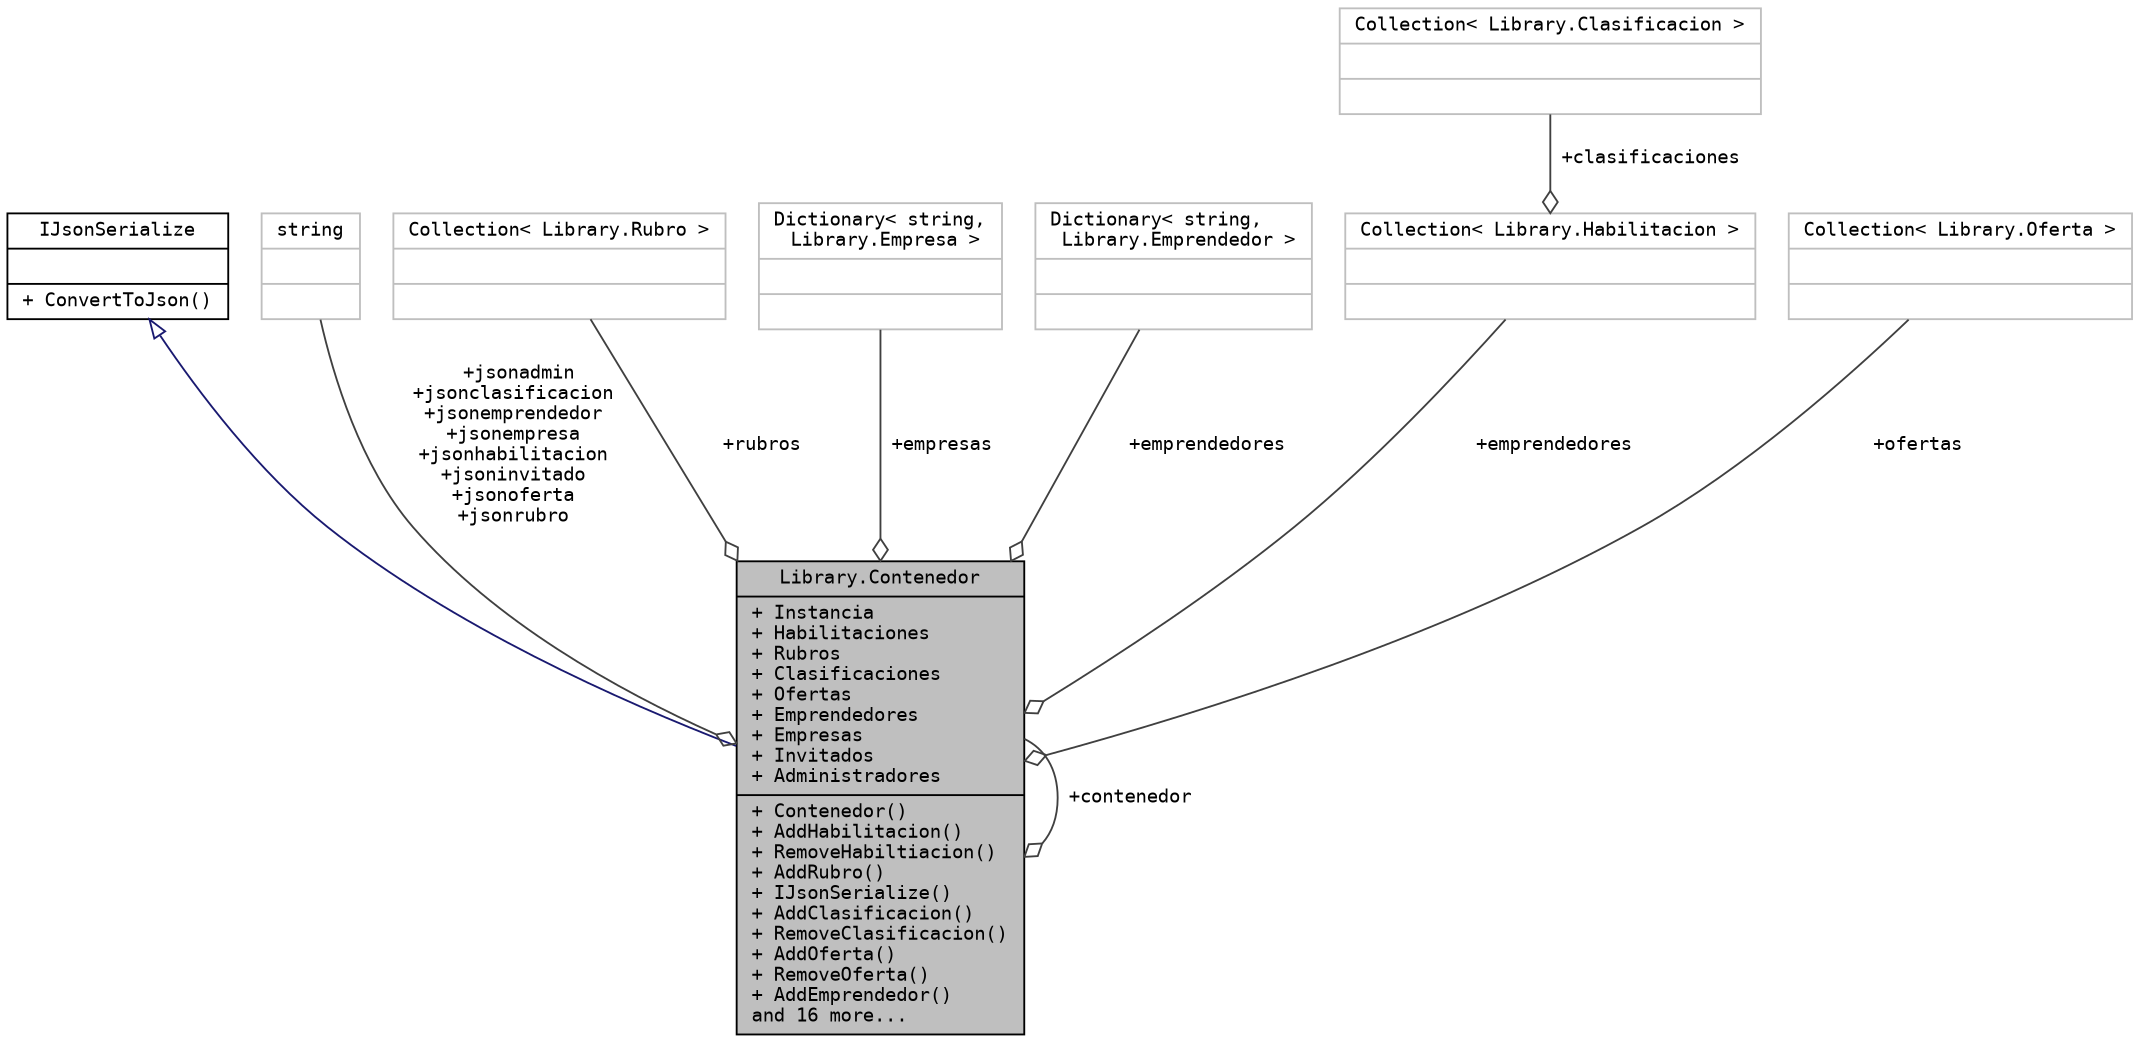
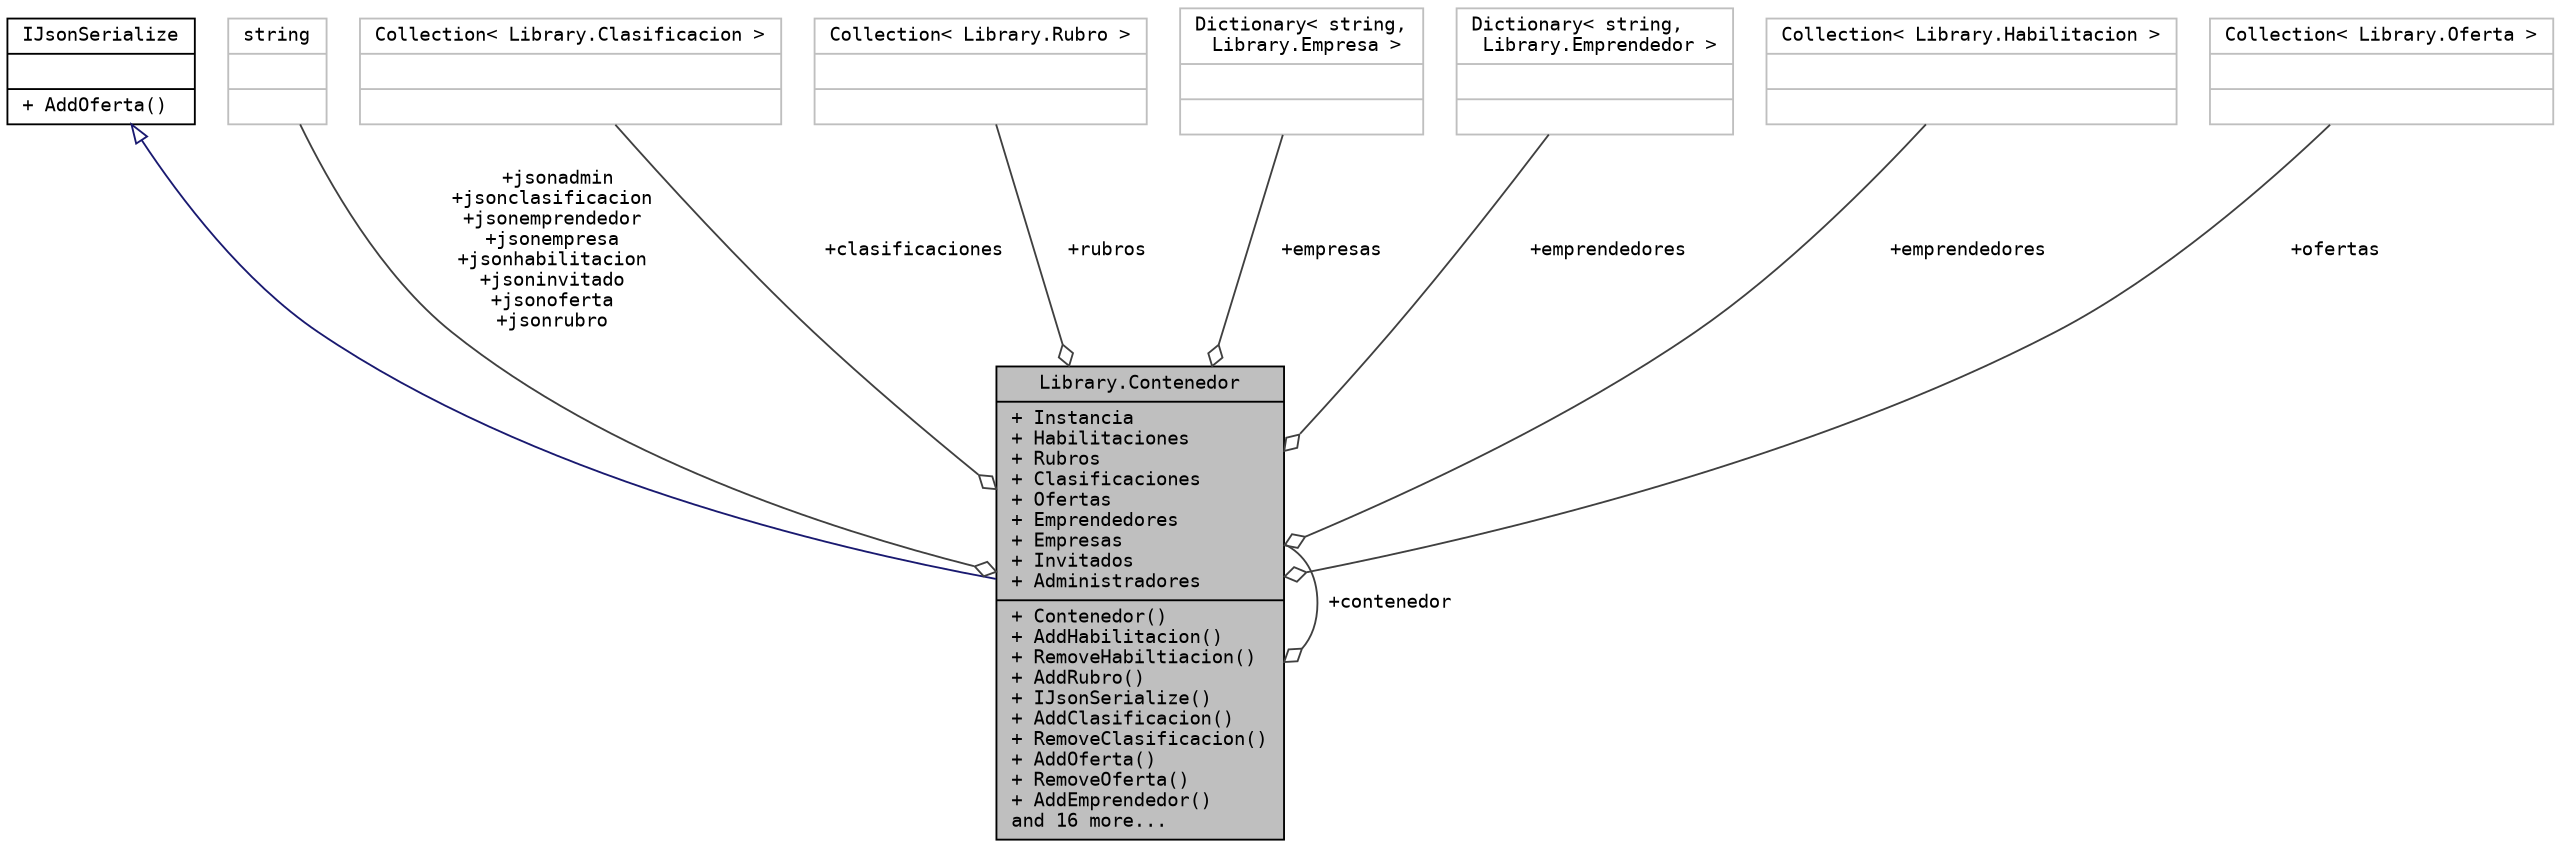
(1550, 153) -> (789, 308)
(118, 301) -> (96, 106)
